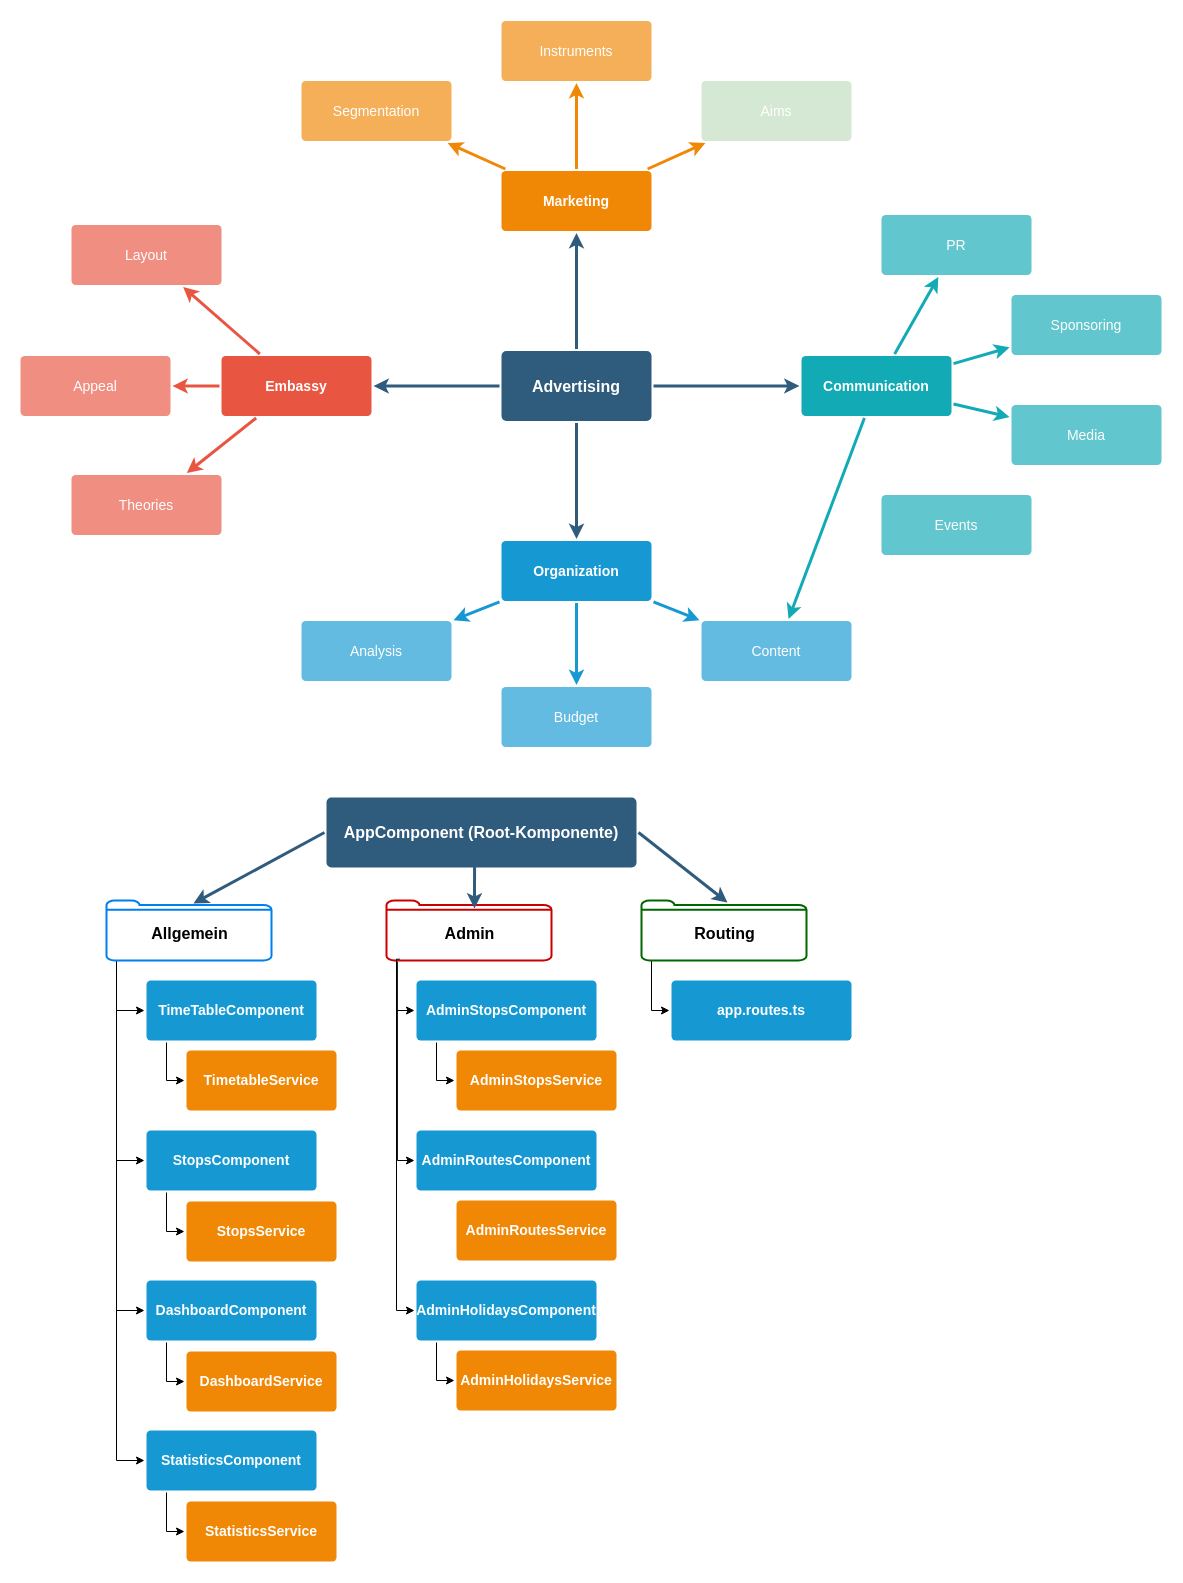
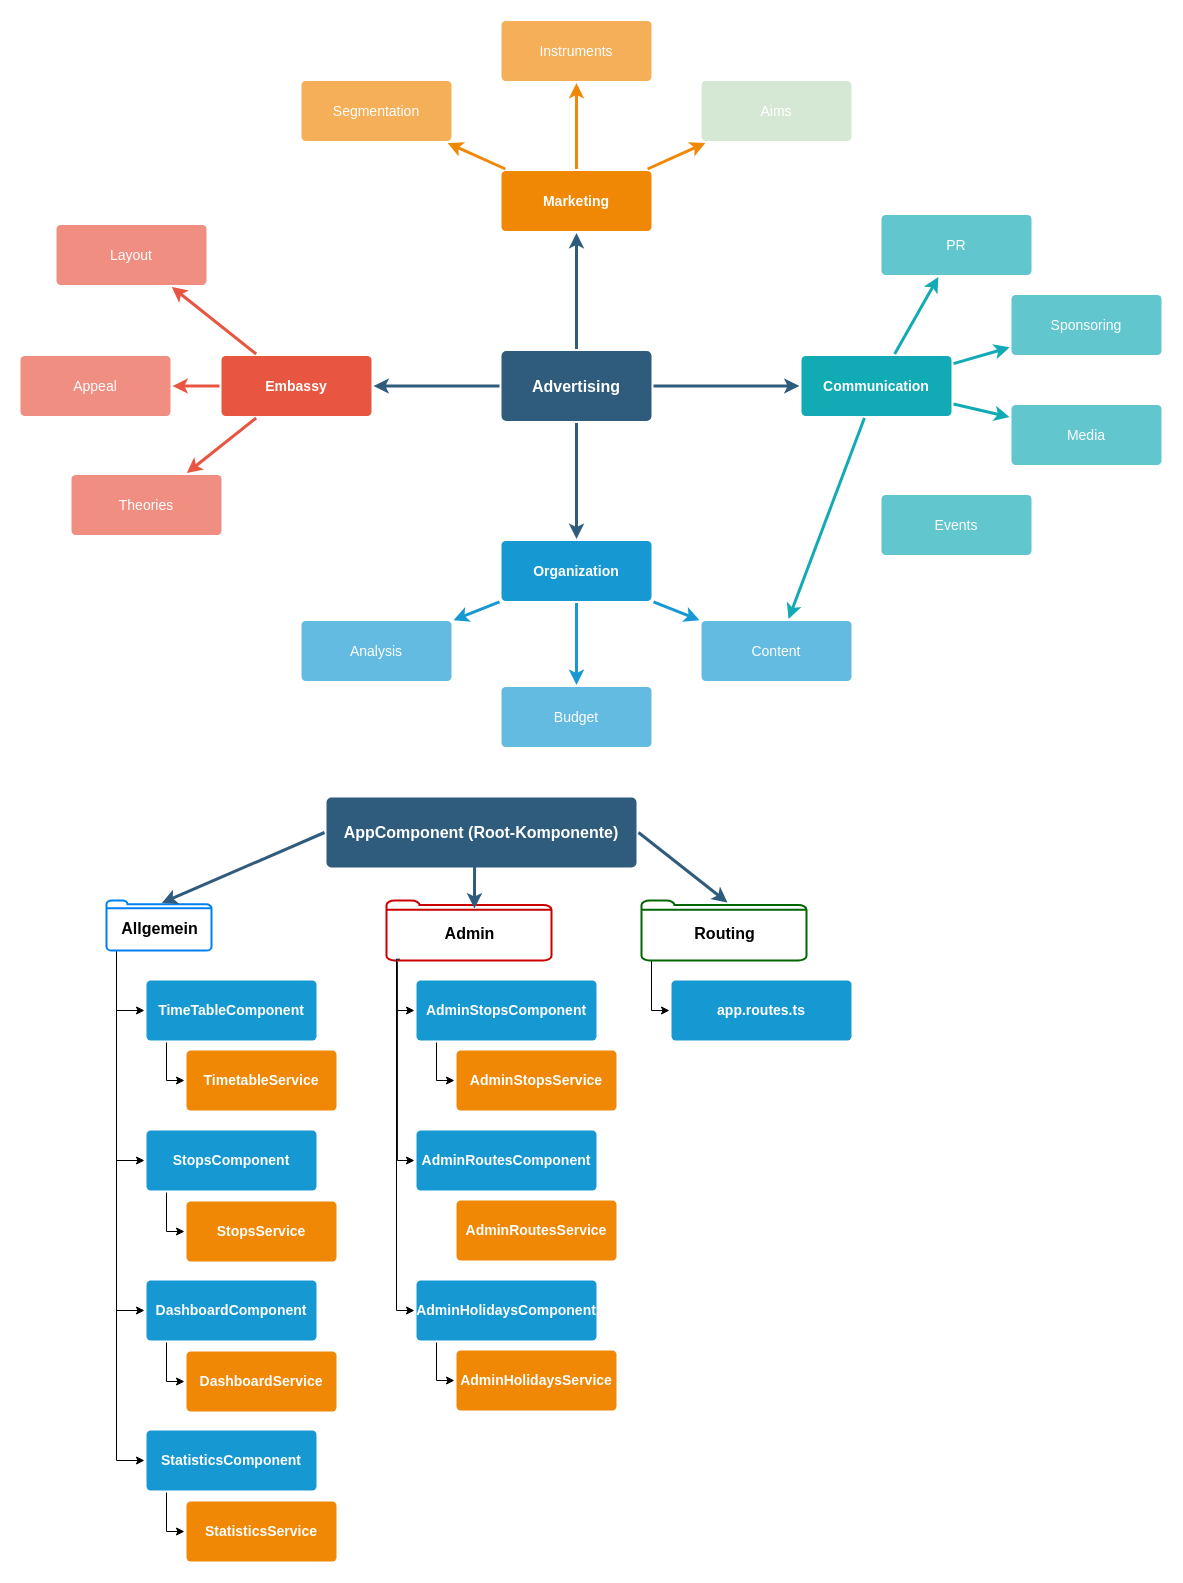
(147, 255) -> (132, 255)
(189, 931) -> (159, 926)
